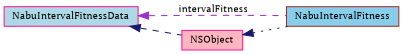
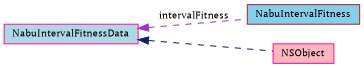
(271, 30) -> none
